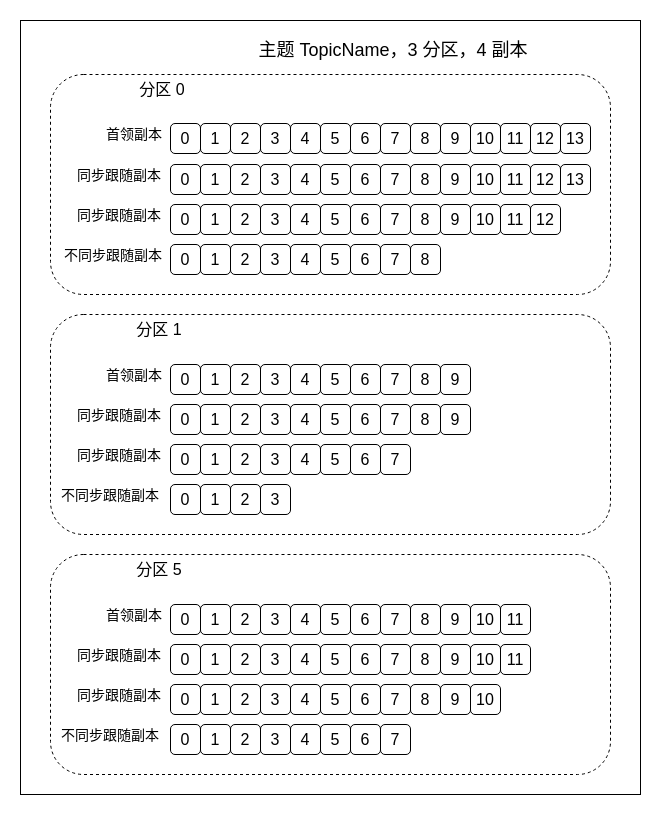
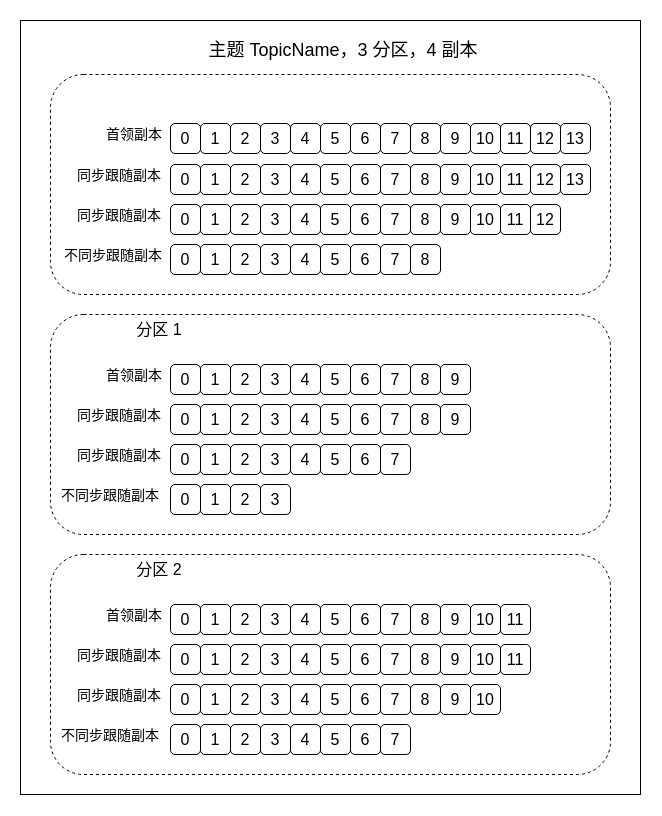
(394, 50) -> (344, 50)
(162, 90) -> none
(160, 570) -> (160, 570)
